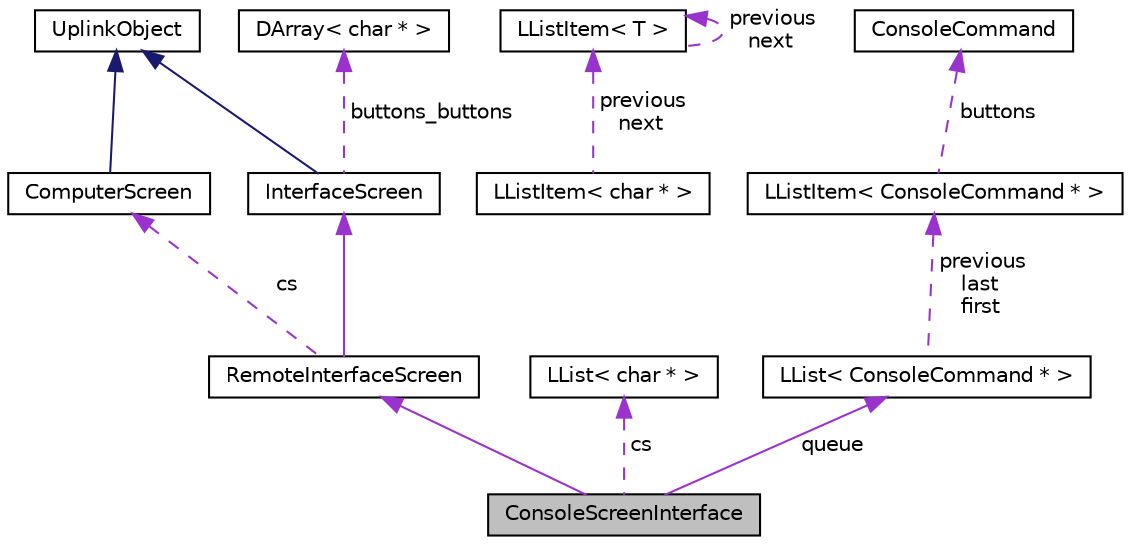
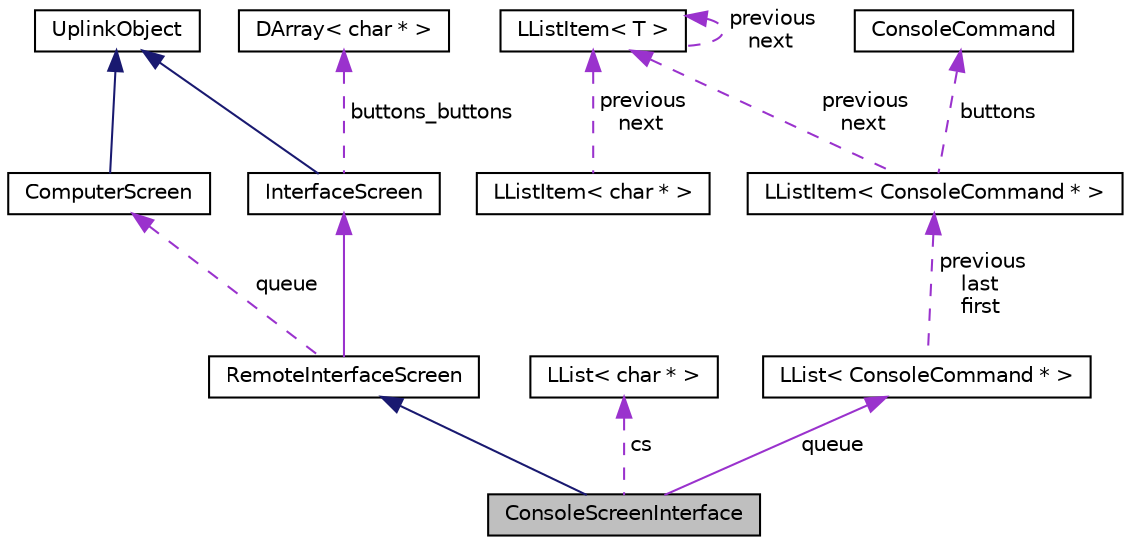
none -> (774, 117)
(284, 285) -> (284, 285)
(493, 450) -> (493, 450)
